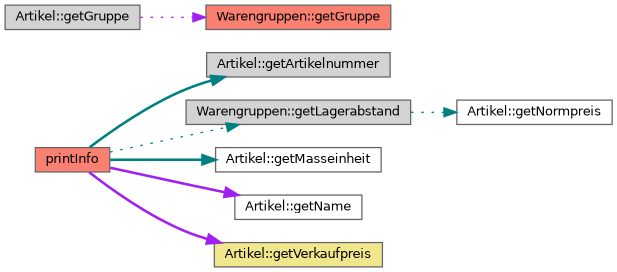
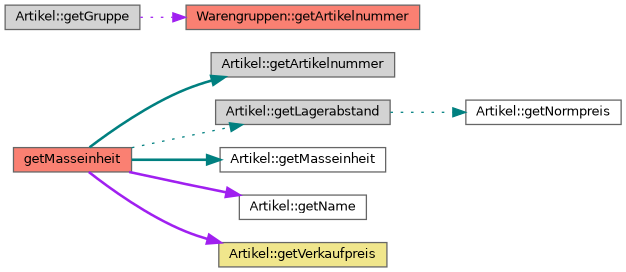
(298, 17) -> (303, 17)
(298, 112) -> (303, 112)
(73, 160) -> (73, 160)
